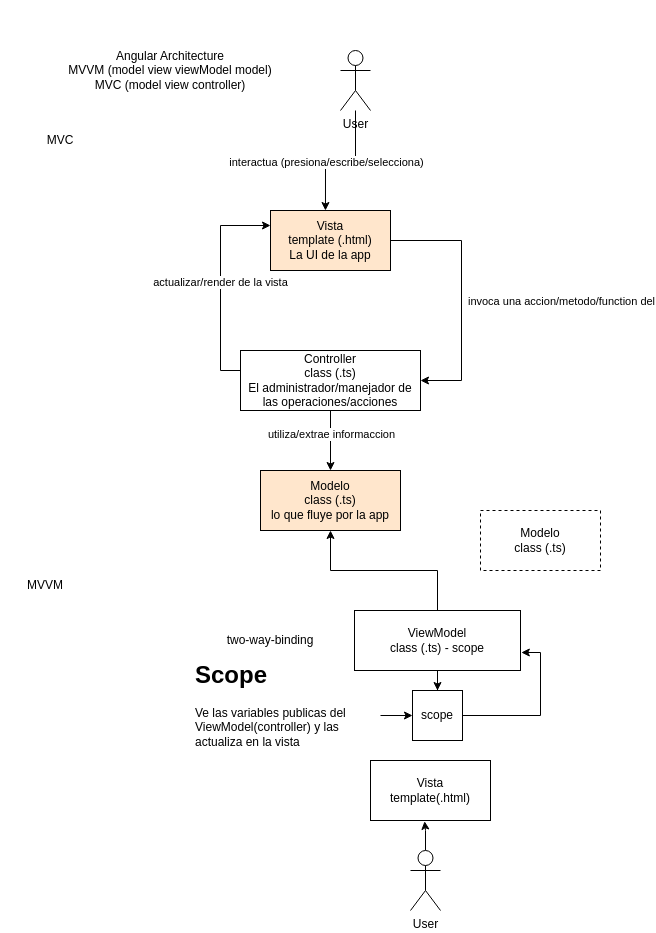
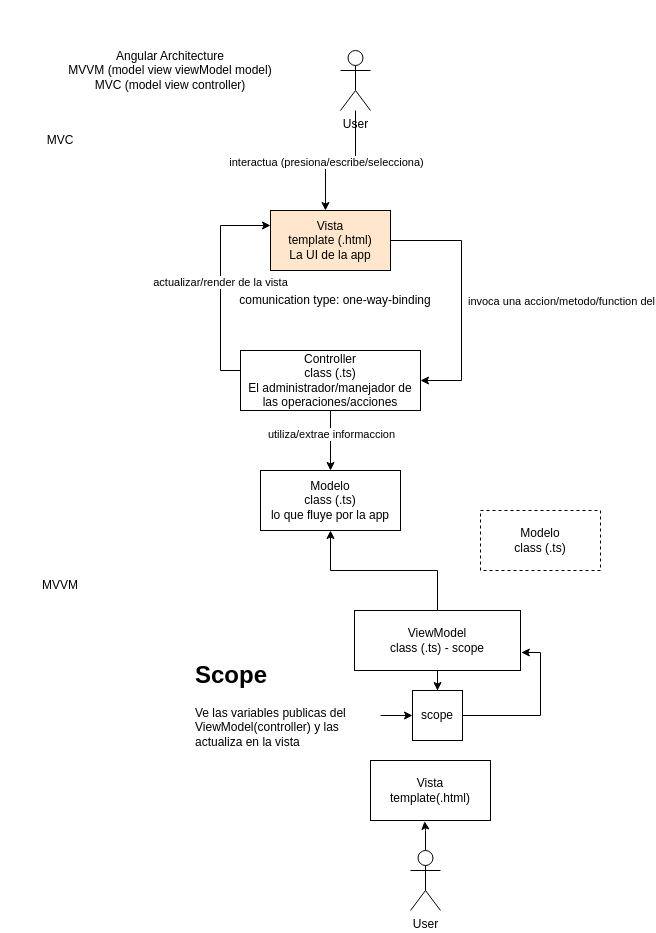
none -> (336, 301)
(331, 501) -> (331, 501)
(46, 586) -> (61, 586)
(271, 641) -> none
